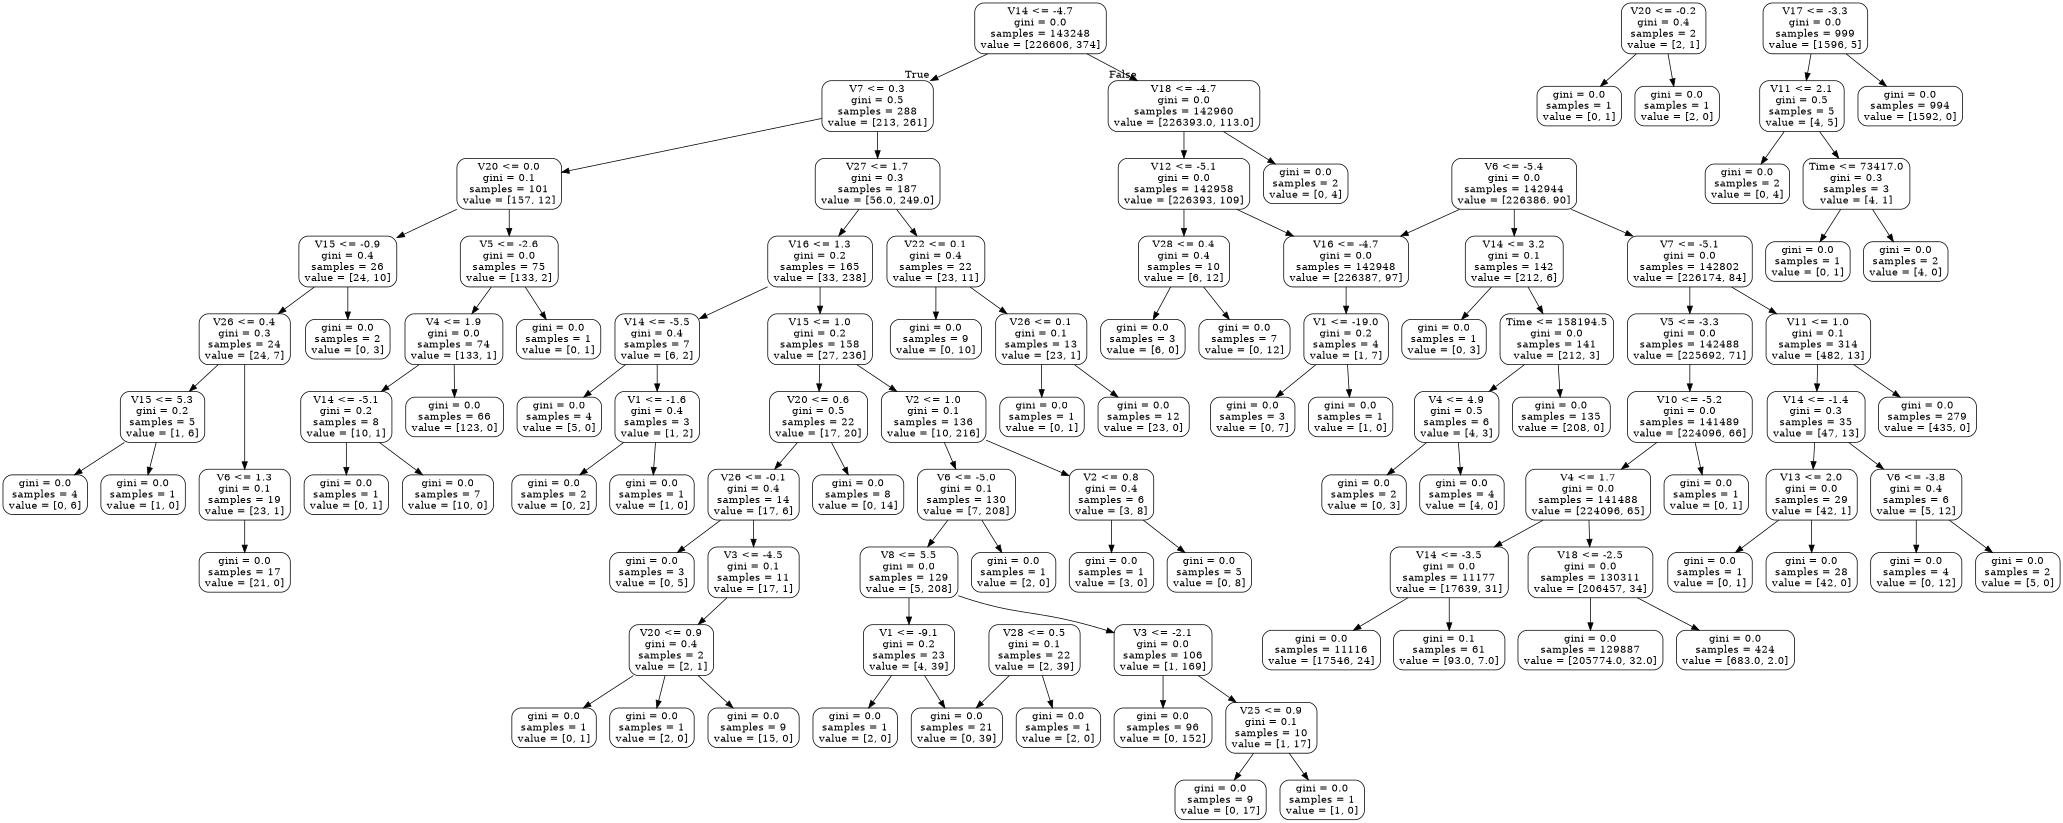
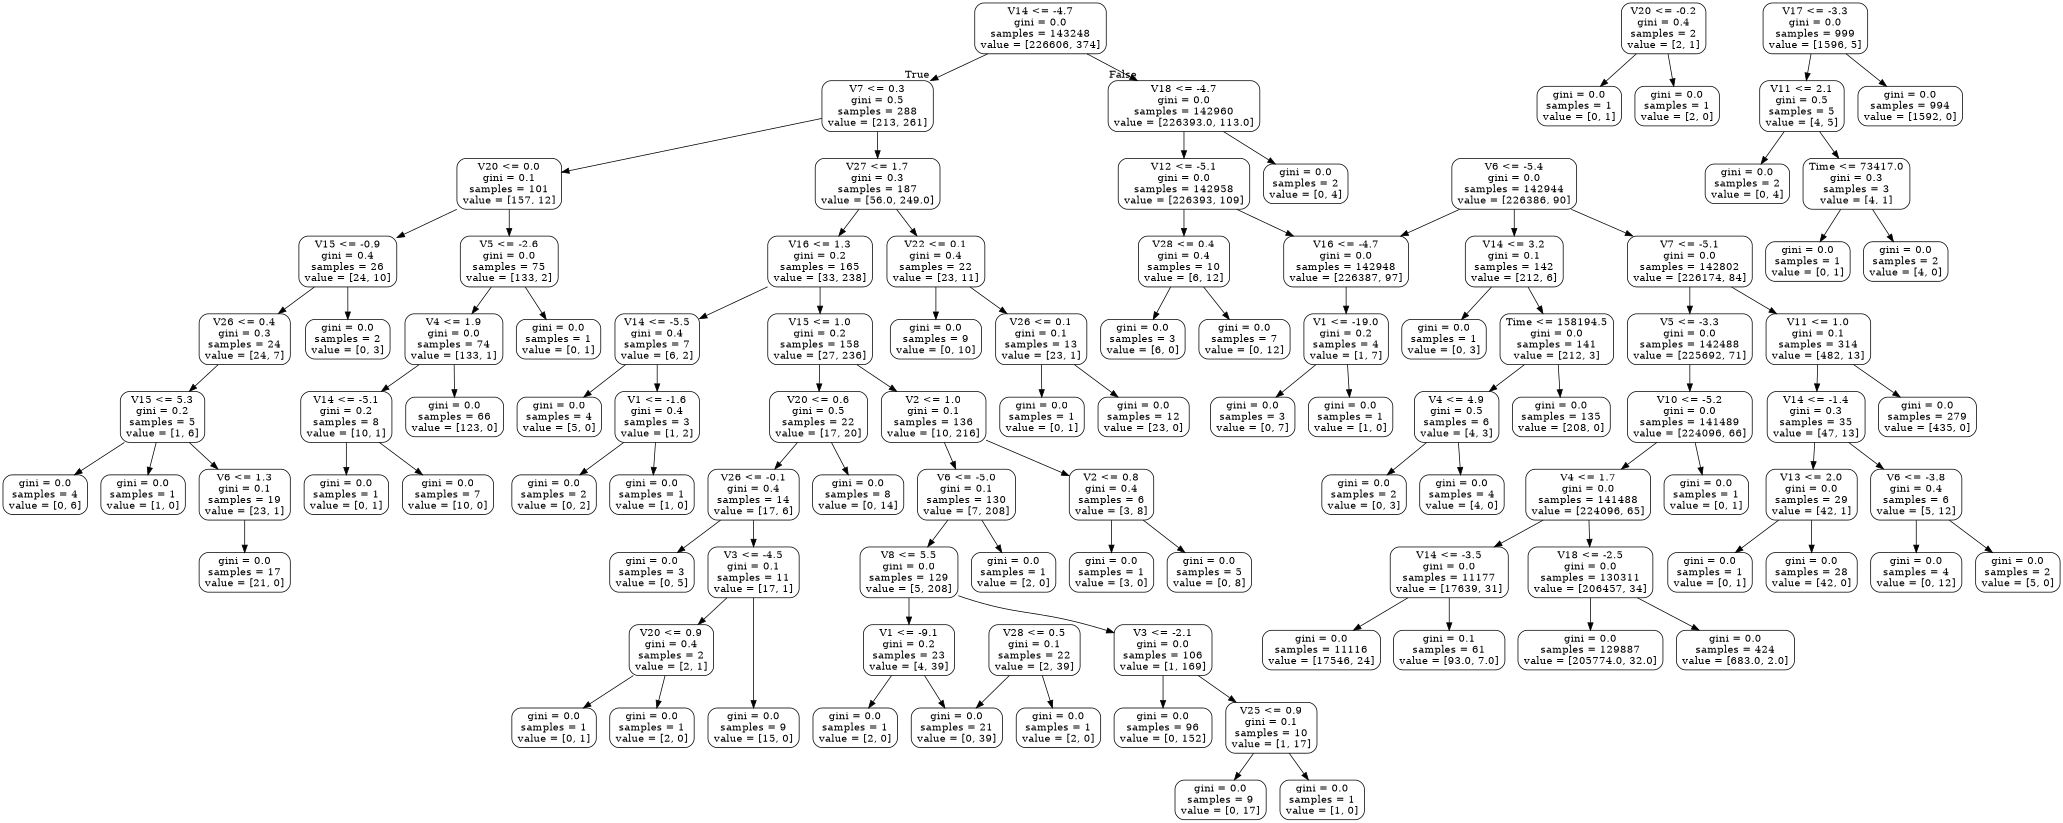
(245, 413) -> (201, 453)
(713, 689) -> (754, 649)
